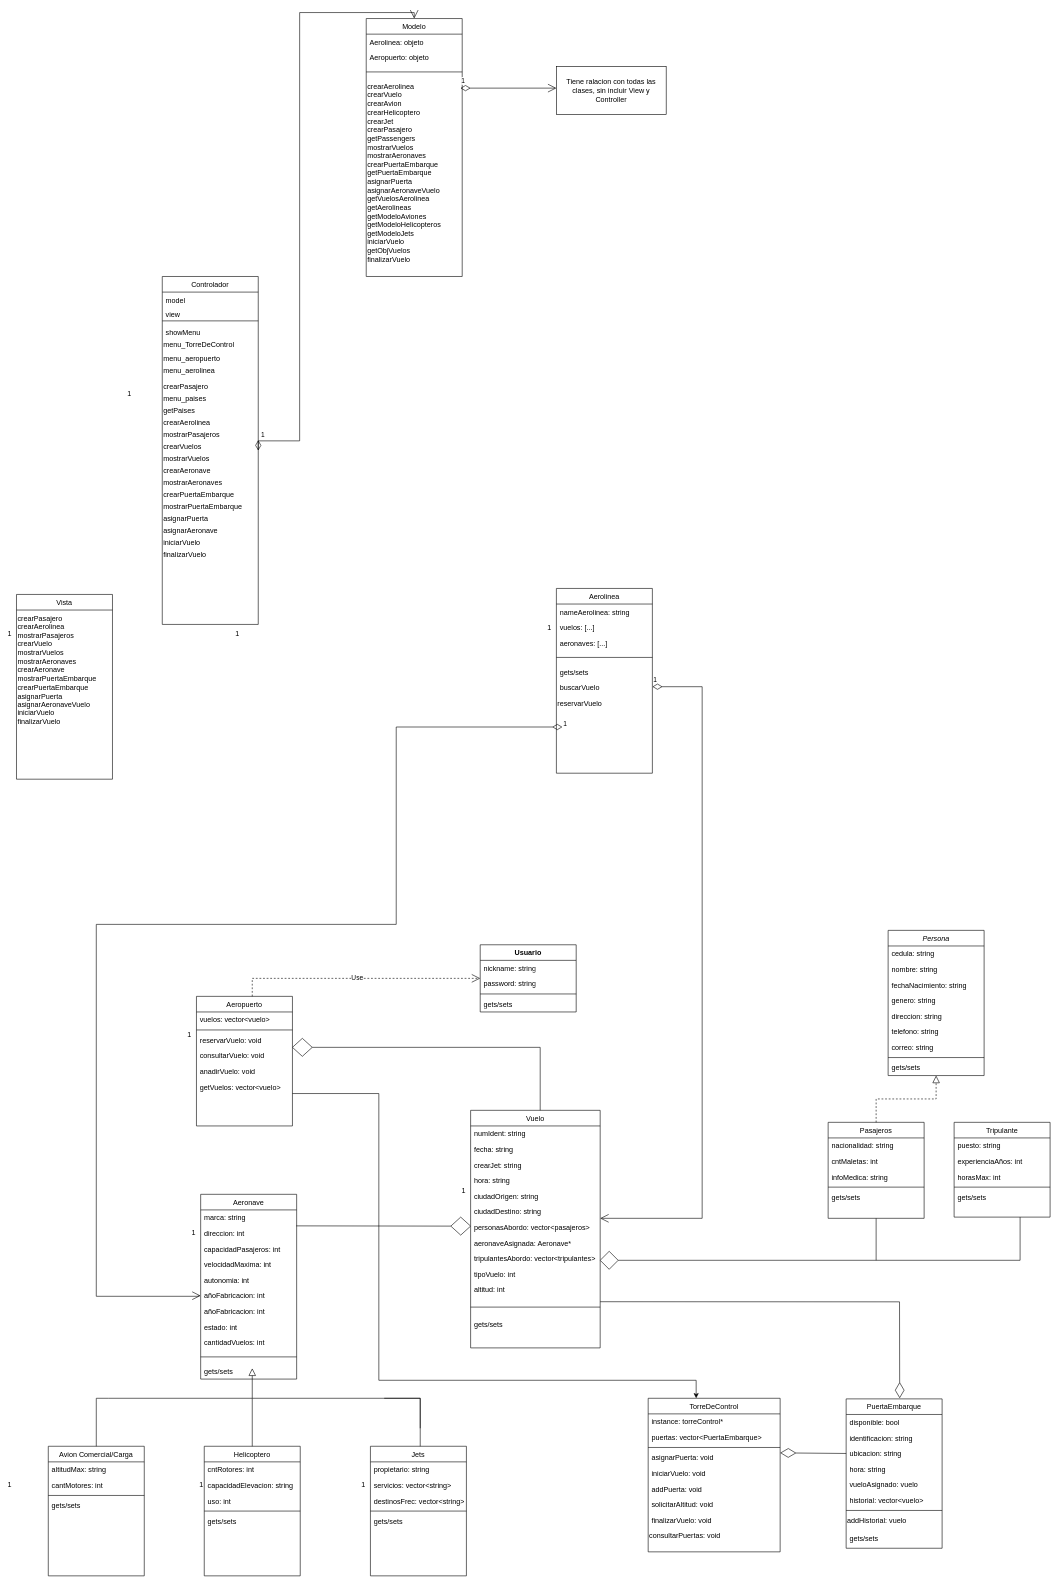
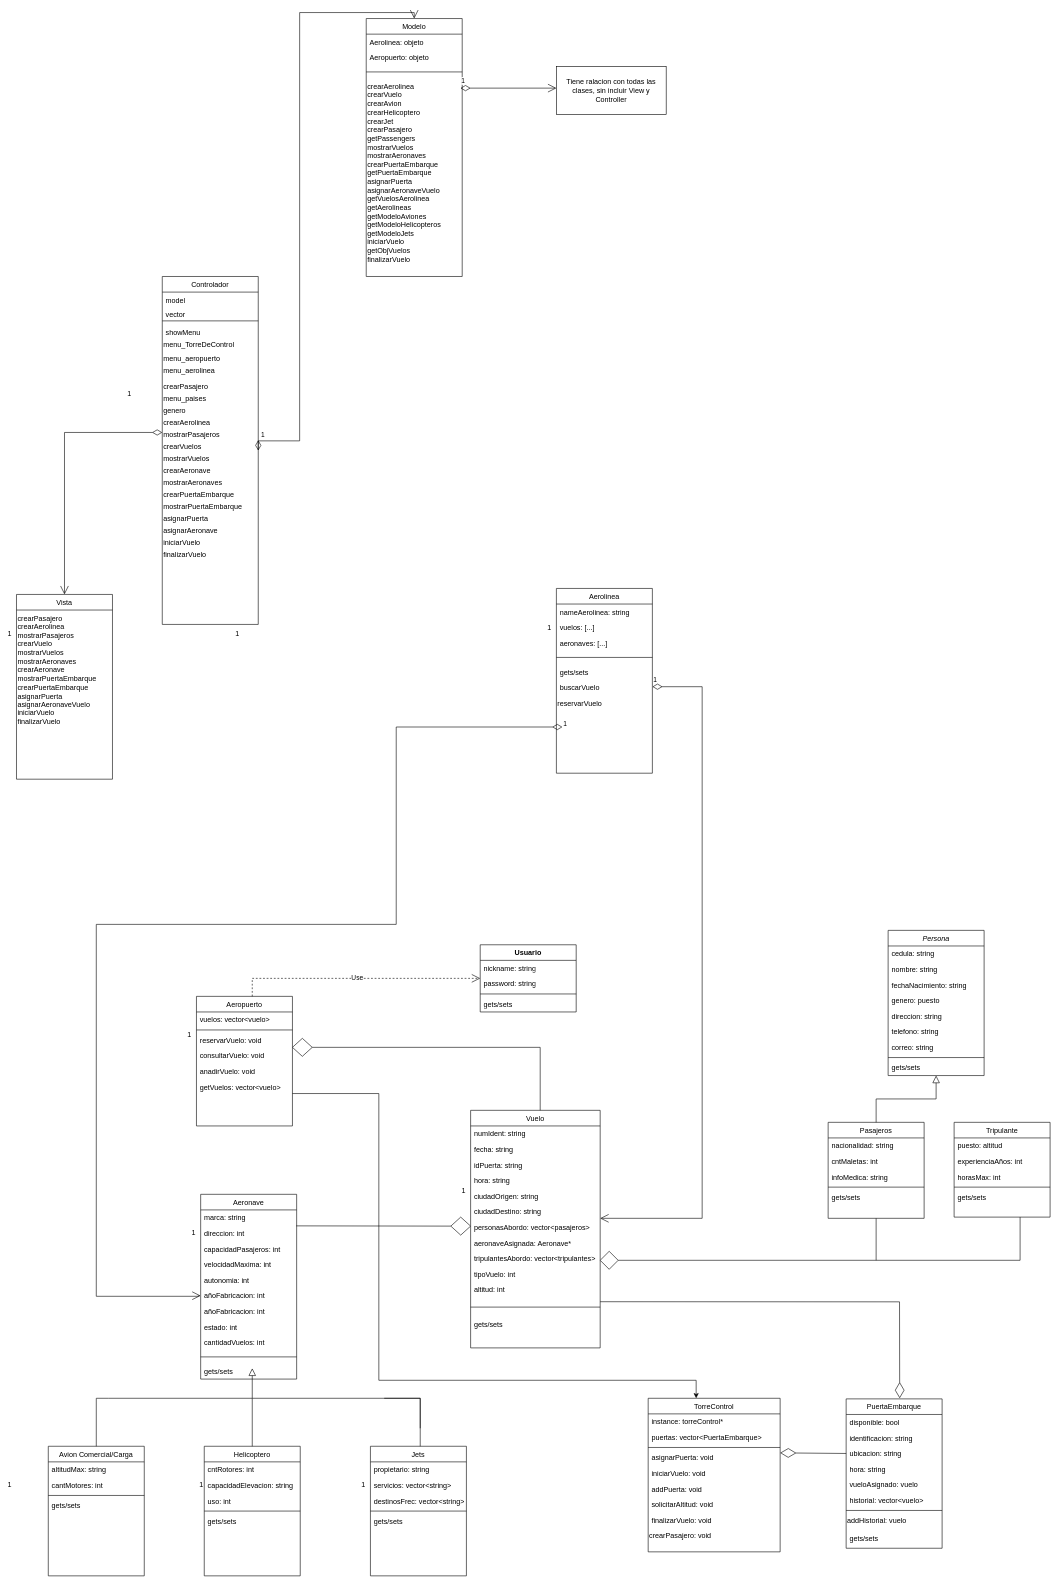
(173, 314) -> (178, 314)
(181, 411) -> (176, 411)
none -> (65, 468)
(917, 1001) -> (918, 1001)
(902, 1099) -> (902, 1099)
(983, 1146) -> (984, 1146)
(503, 1165) -> (503, 1165)
(714, 1406) -> (714, 1406)
(690, 1536) -> (685, 1536)
